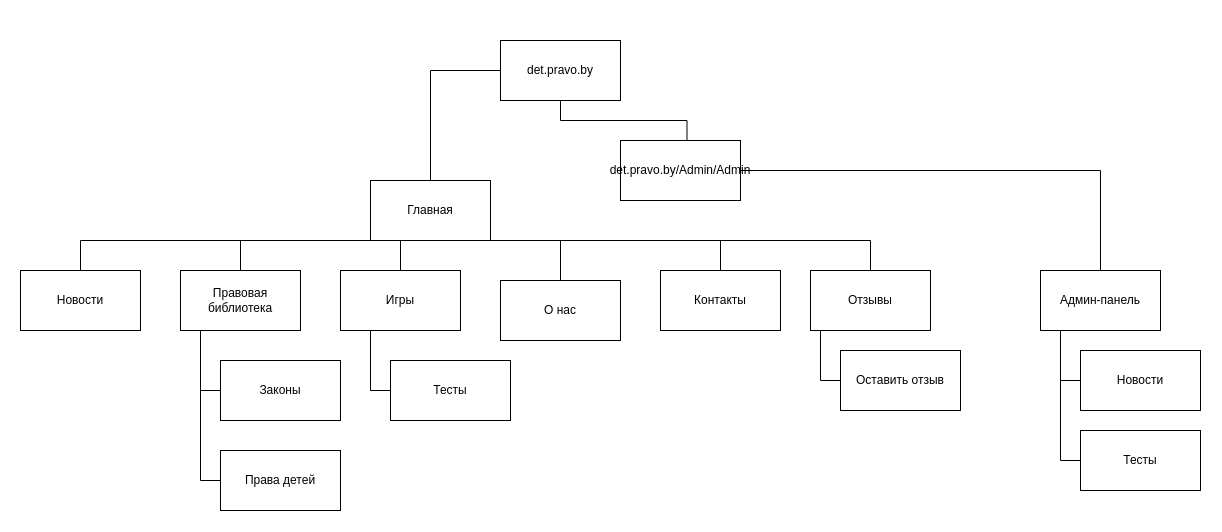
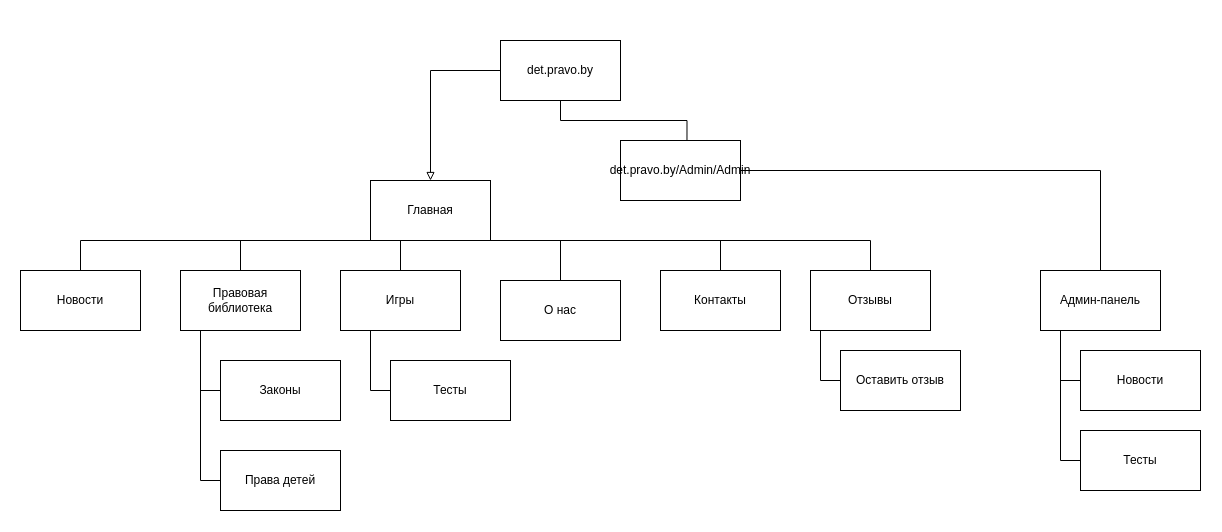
(431, 174) -> (431, 171)
